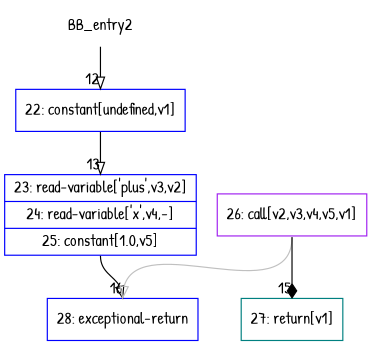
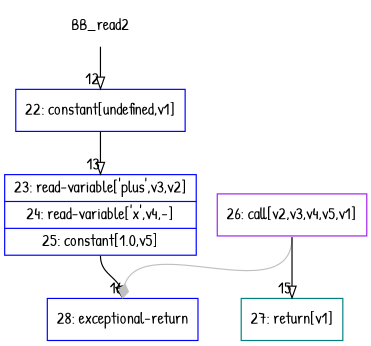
(100, 26) -> (100, 26)
(292, 262) -> (292, 262)
(213, 268) -> (214, 268)
